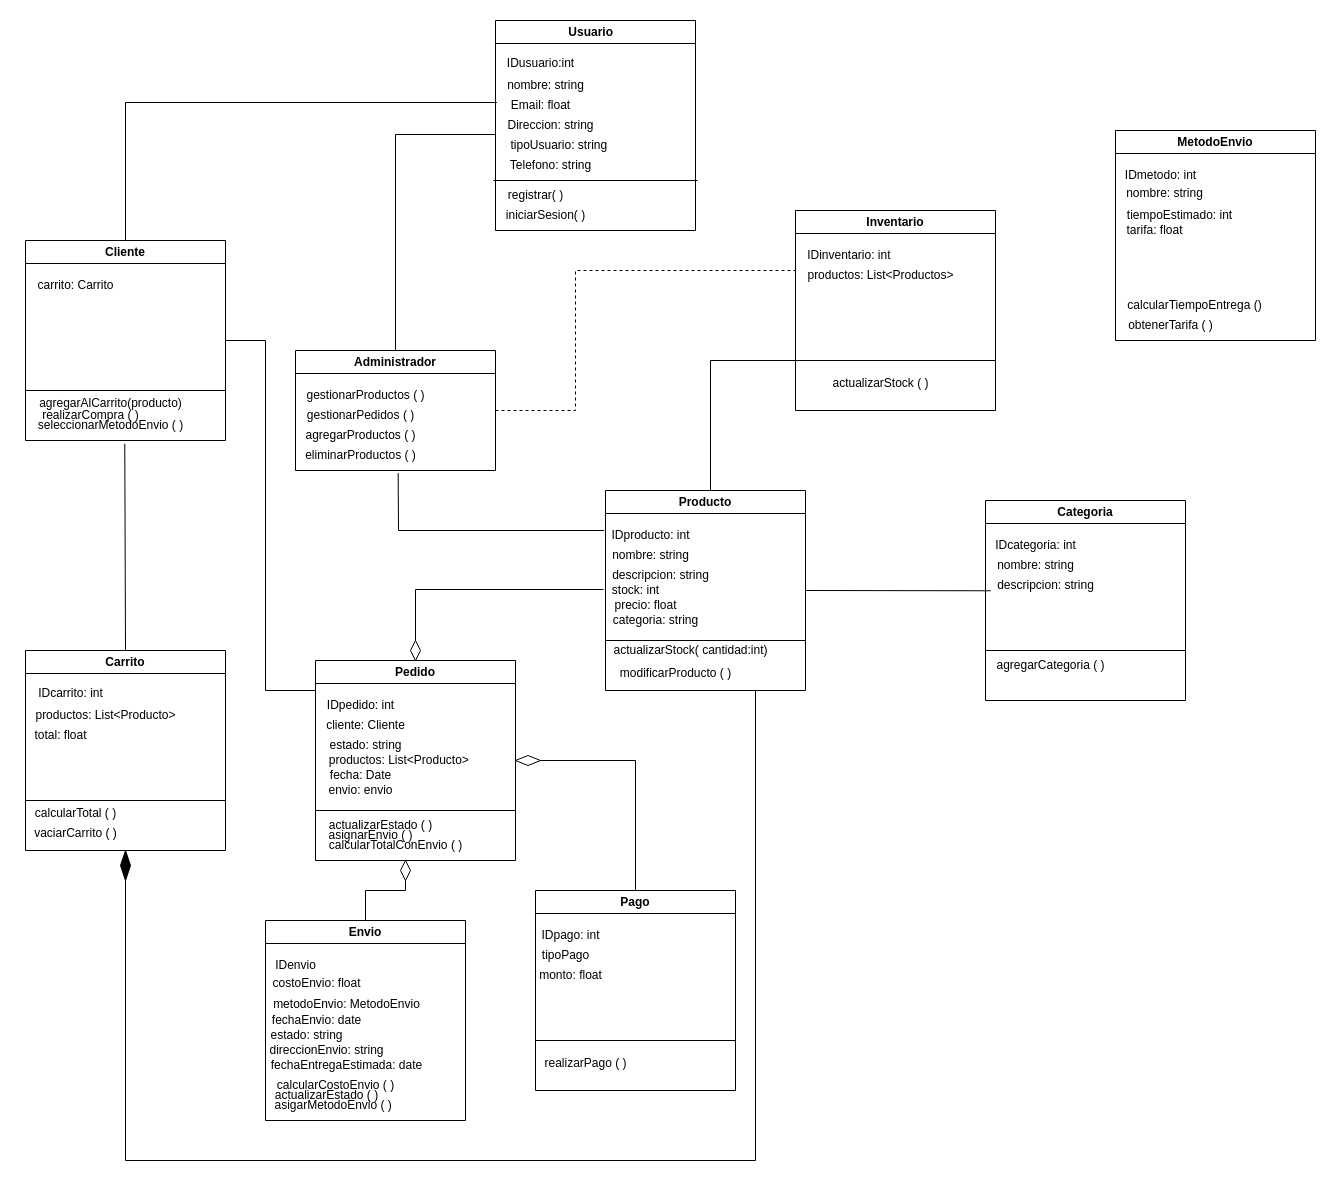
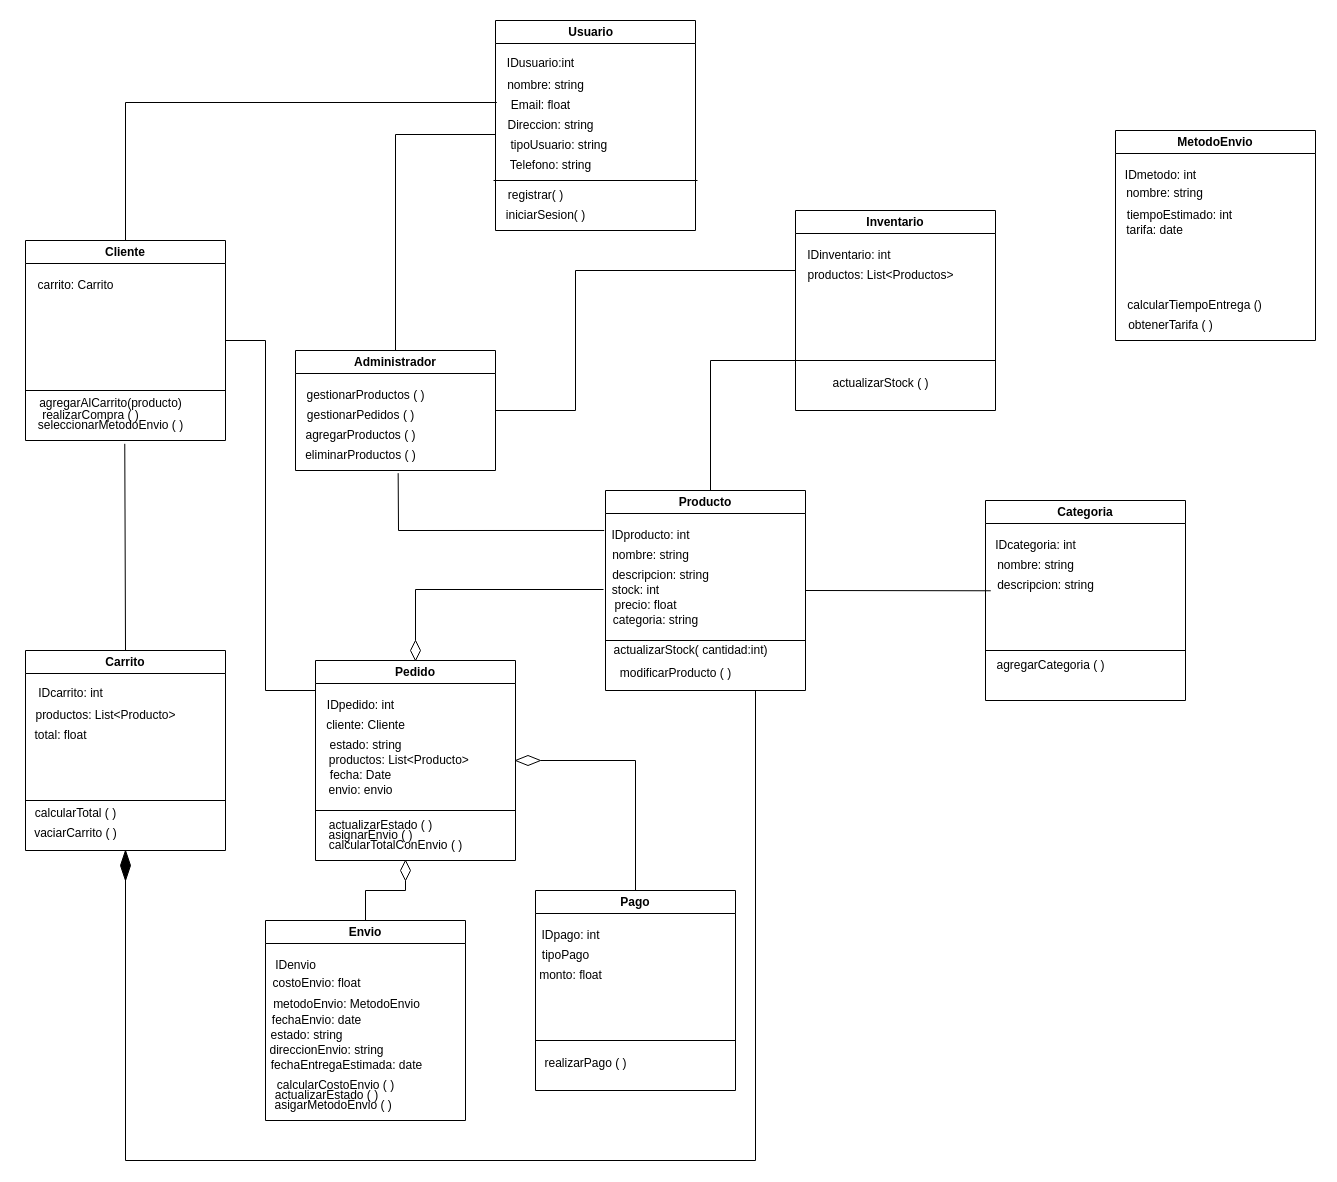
(1155, 231) -> (1155, 231)
(576, 272) -> (576, 272)
